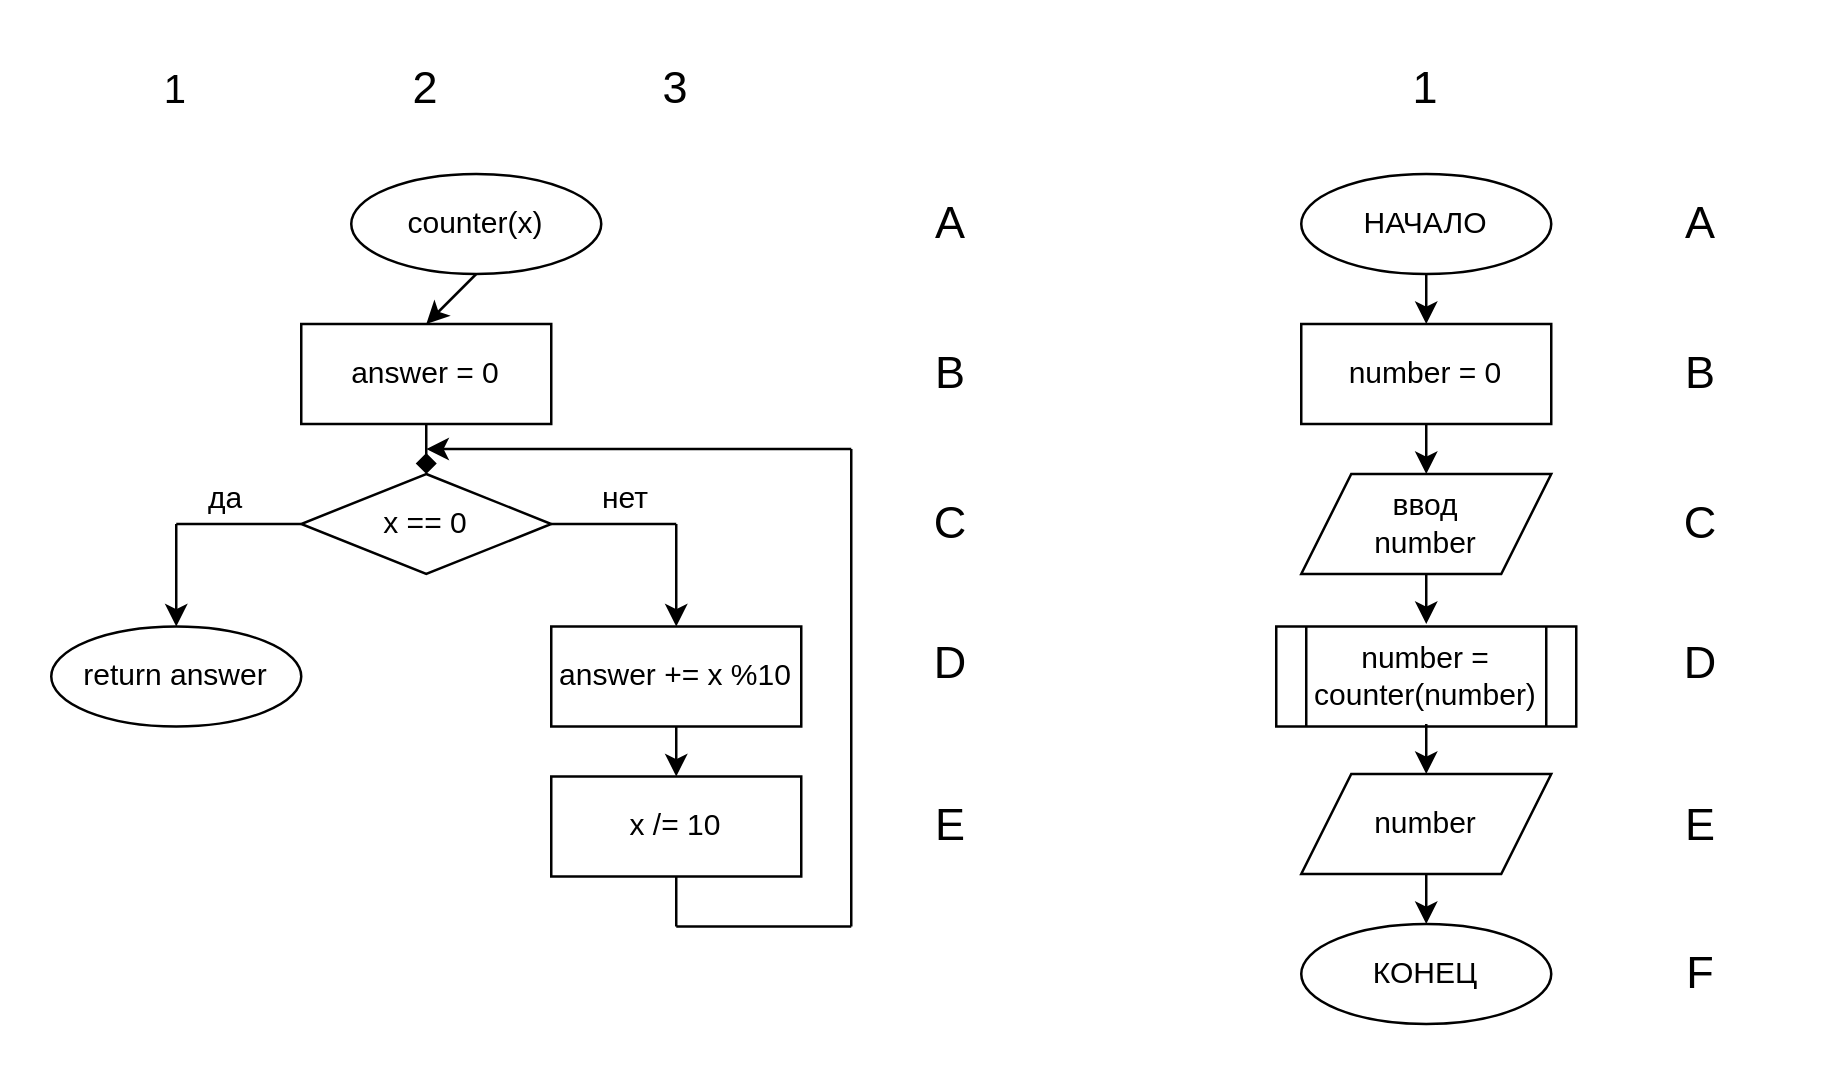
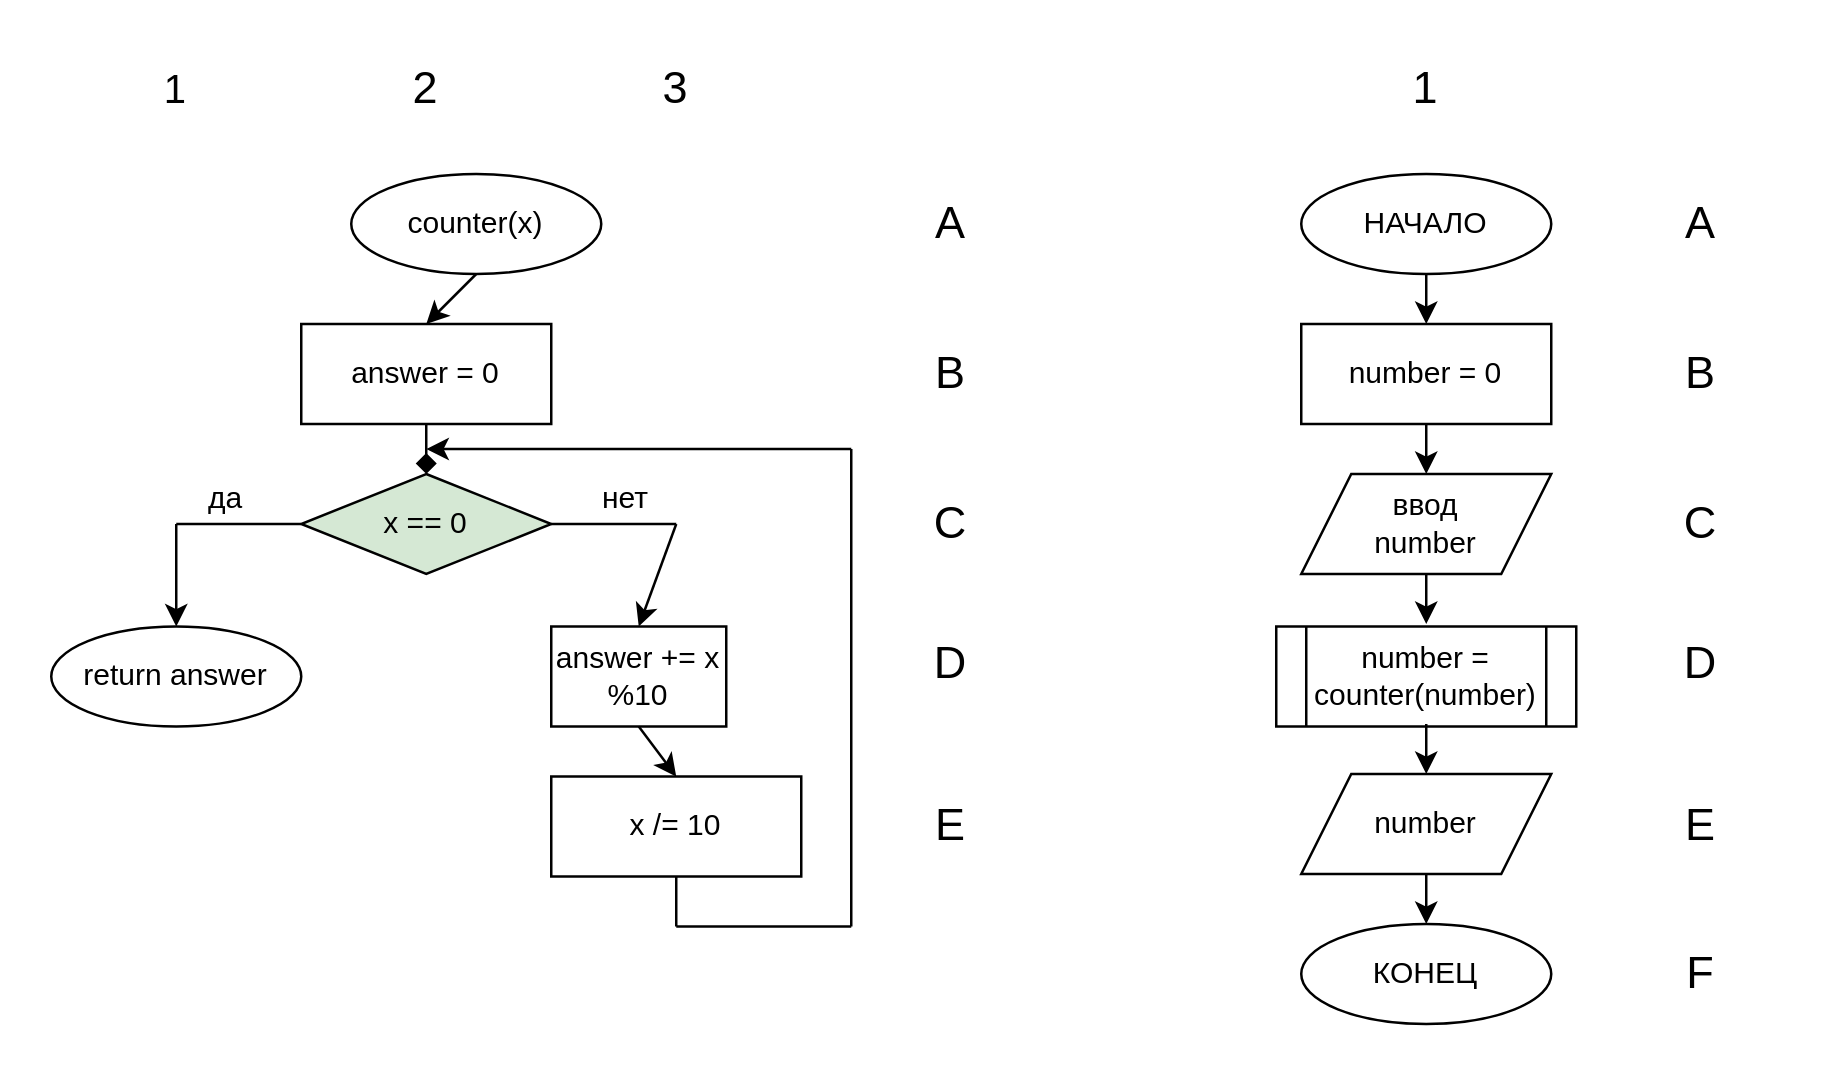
(426, 524) -> (426, 524)
(676, 676) -> (639, 676)
